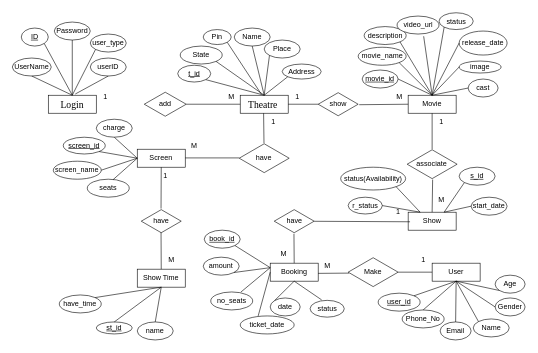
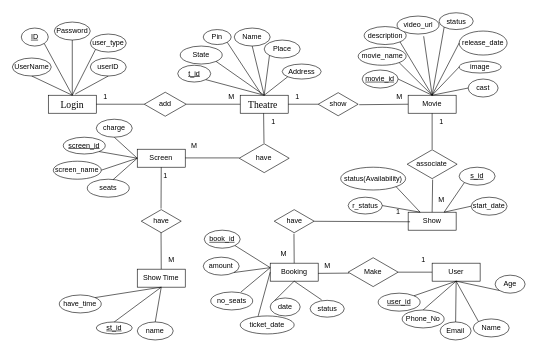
none -> (120, 104)
(477, 295) -> none
(510, 307) -> none
